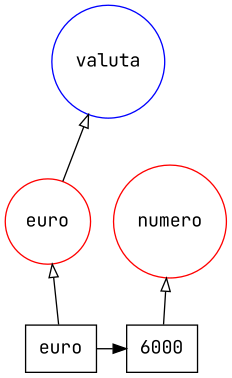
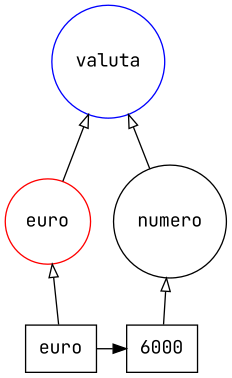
none -> (142, 148)
(170, 222) -> (170, 222)
